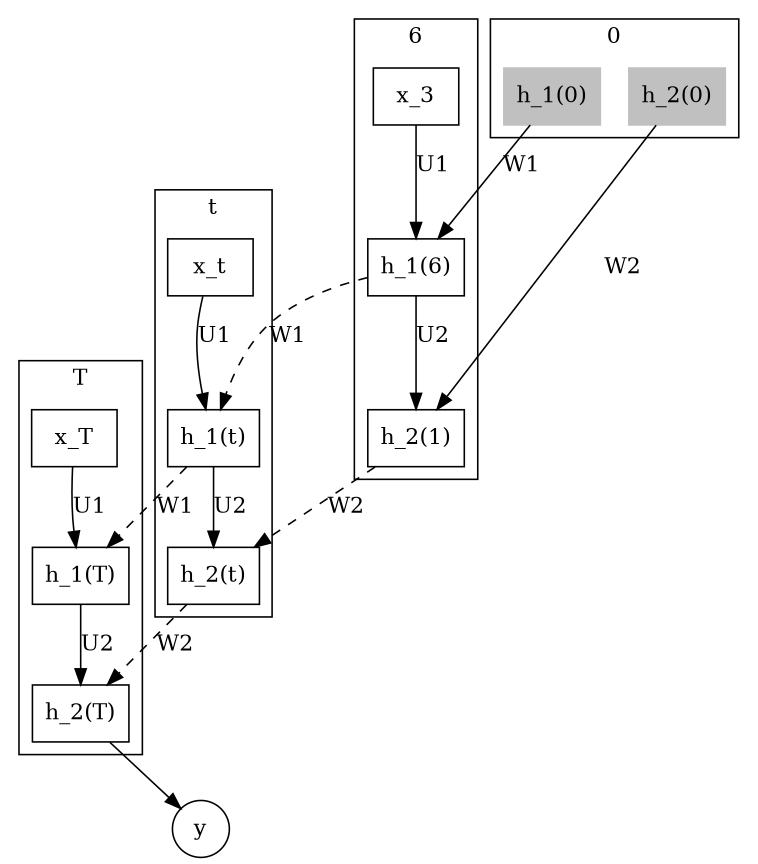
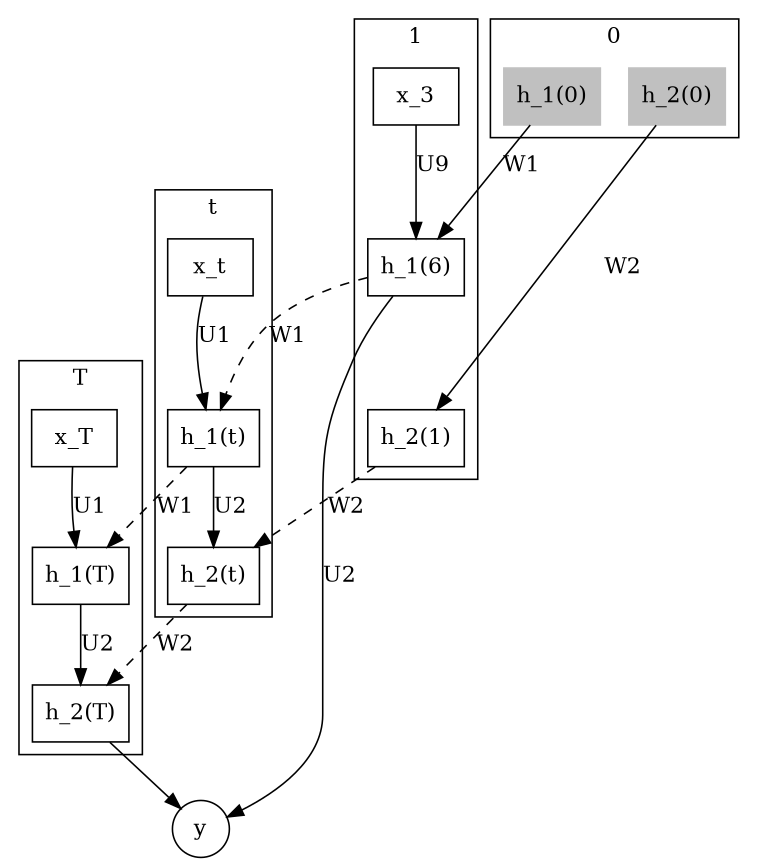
(416, 37) -> (416, 37)
(433, 165) -> (433, 165)
(416, 345) -> (323, 563)
